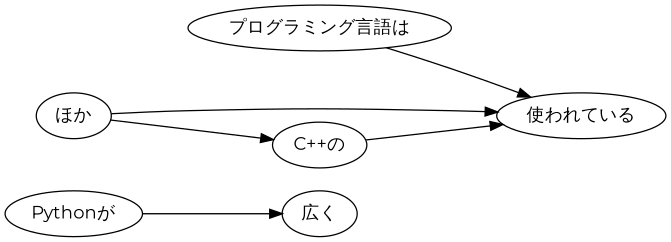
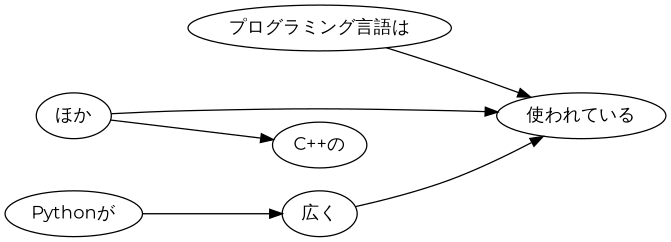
(428, 133) -> (446, 181)
